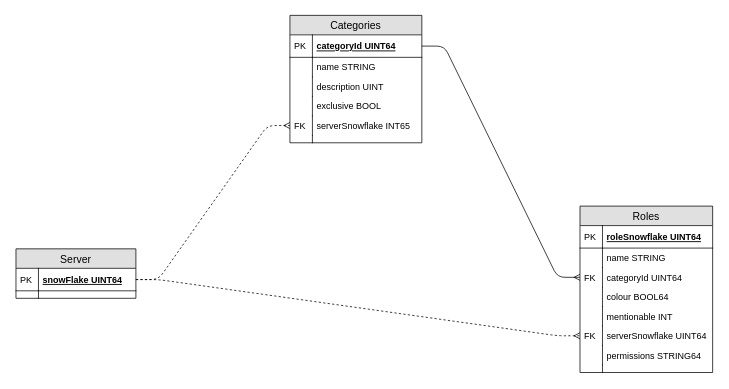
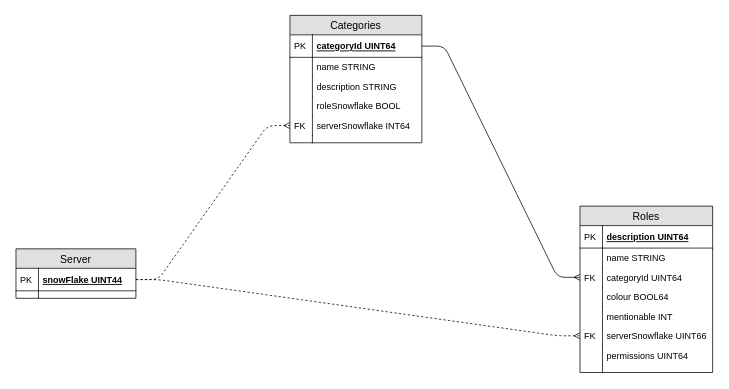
(353, 87) -> (358, 87)
(348, 107) -> (358, 107)
(367, 126) -> (367, 126)
(654, 237) -> (649, 237)
(80, 280) -> (80, 280)
(660, 336) -> (660, 336)
(654, 356) -> (649, 356)
